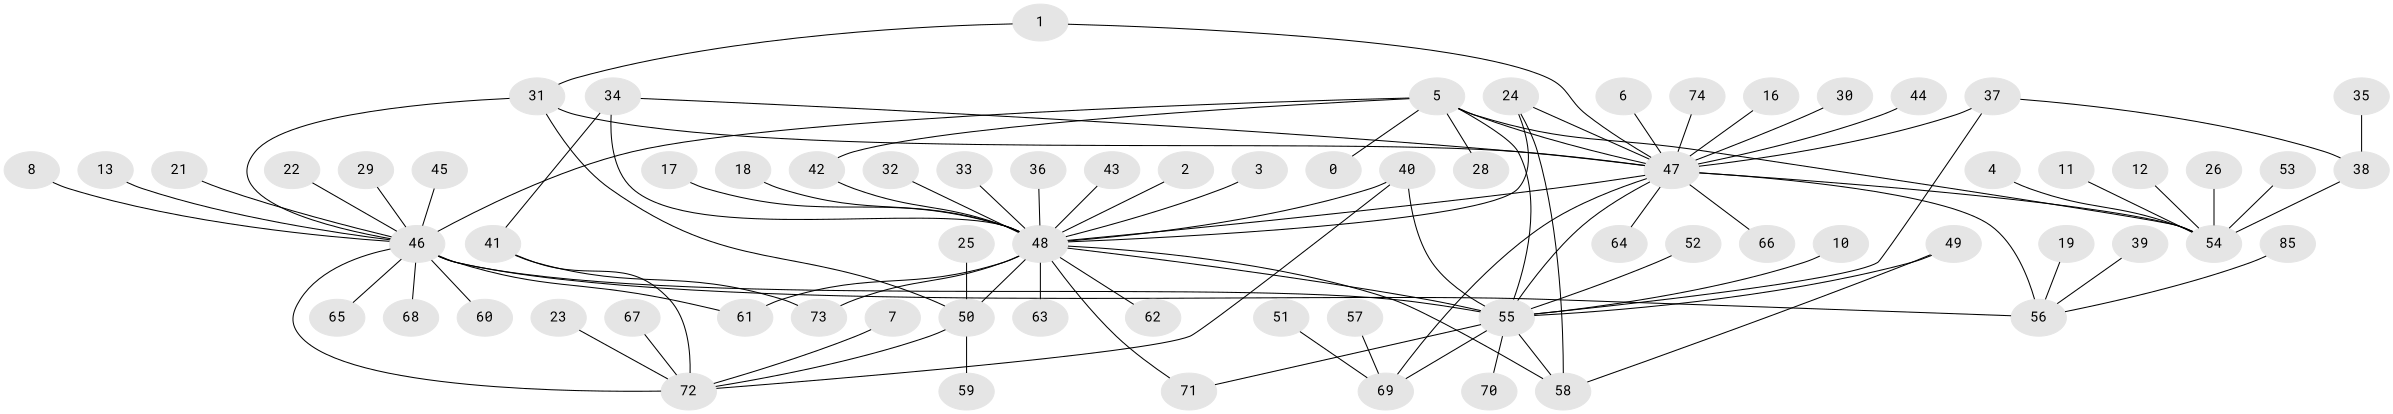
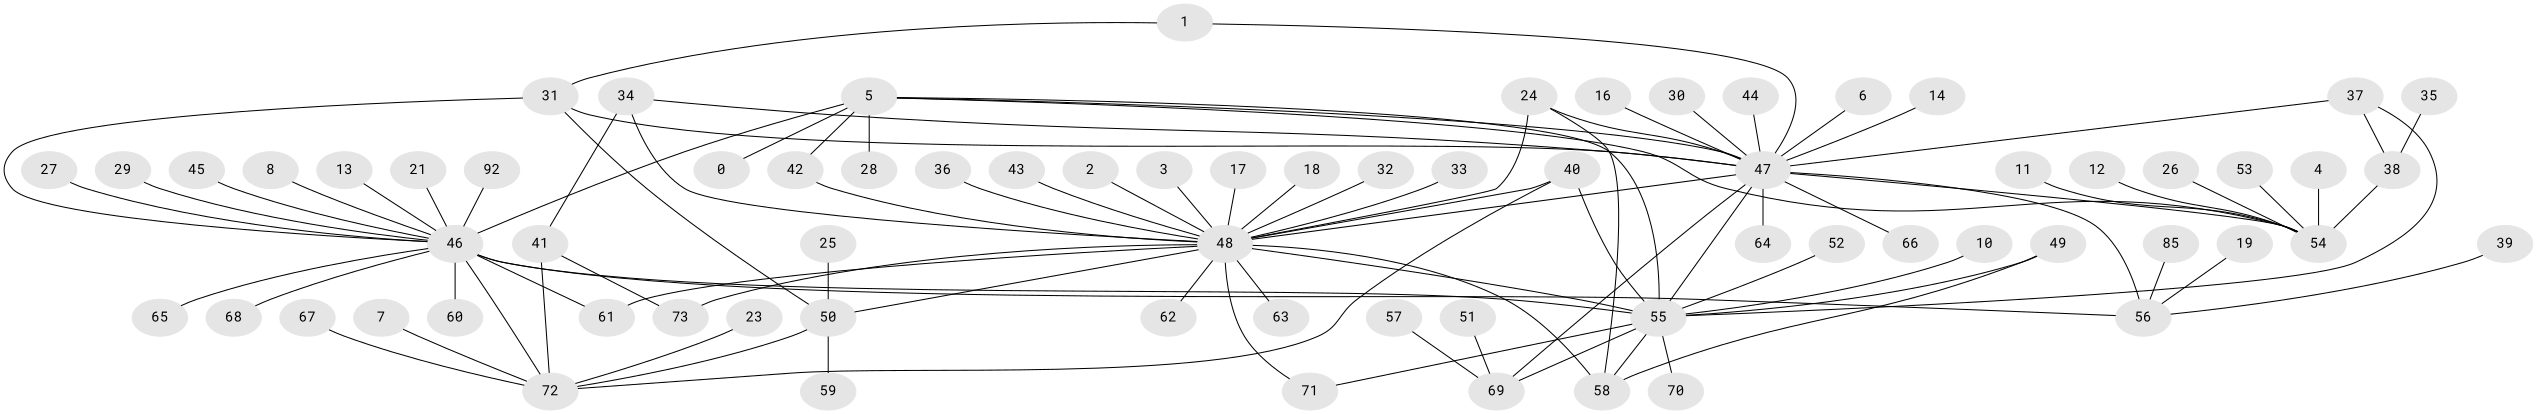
(1697, 96) -> (1937, 96)
none -> (49, 170)
(292, 170) -> (492, 170)
